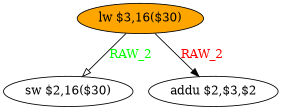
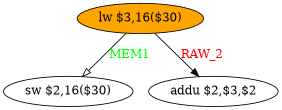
(131, 55) -> (130, 55)
